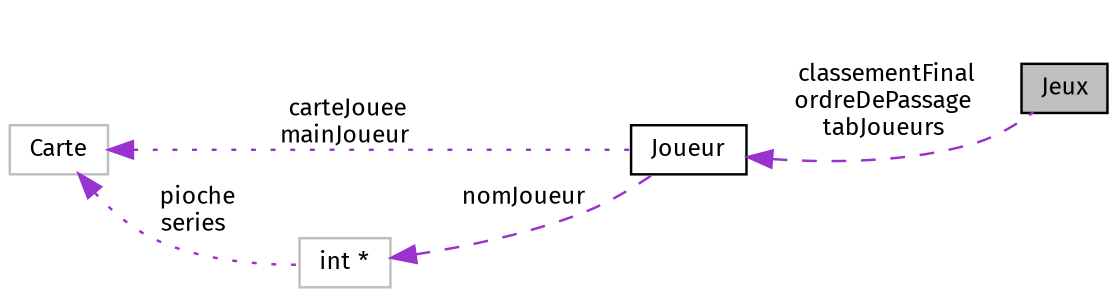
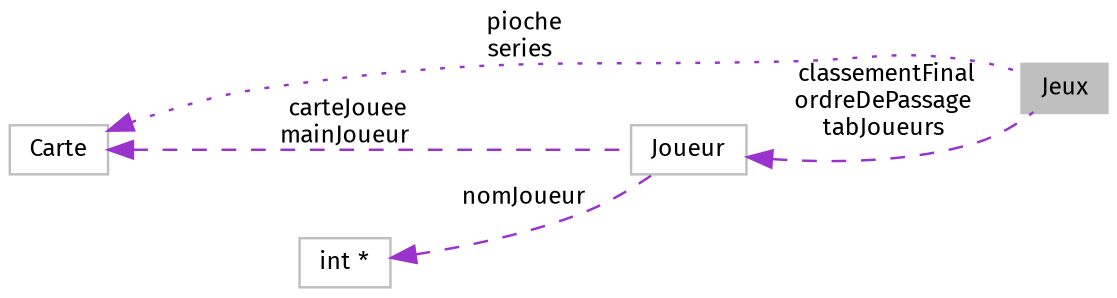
(1064, 88) -> (1064, 88)
(382, 150) -> (382, 150)
(689, 150) -> (689, 150)
(188, 252) -> (574, 64)
